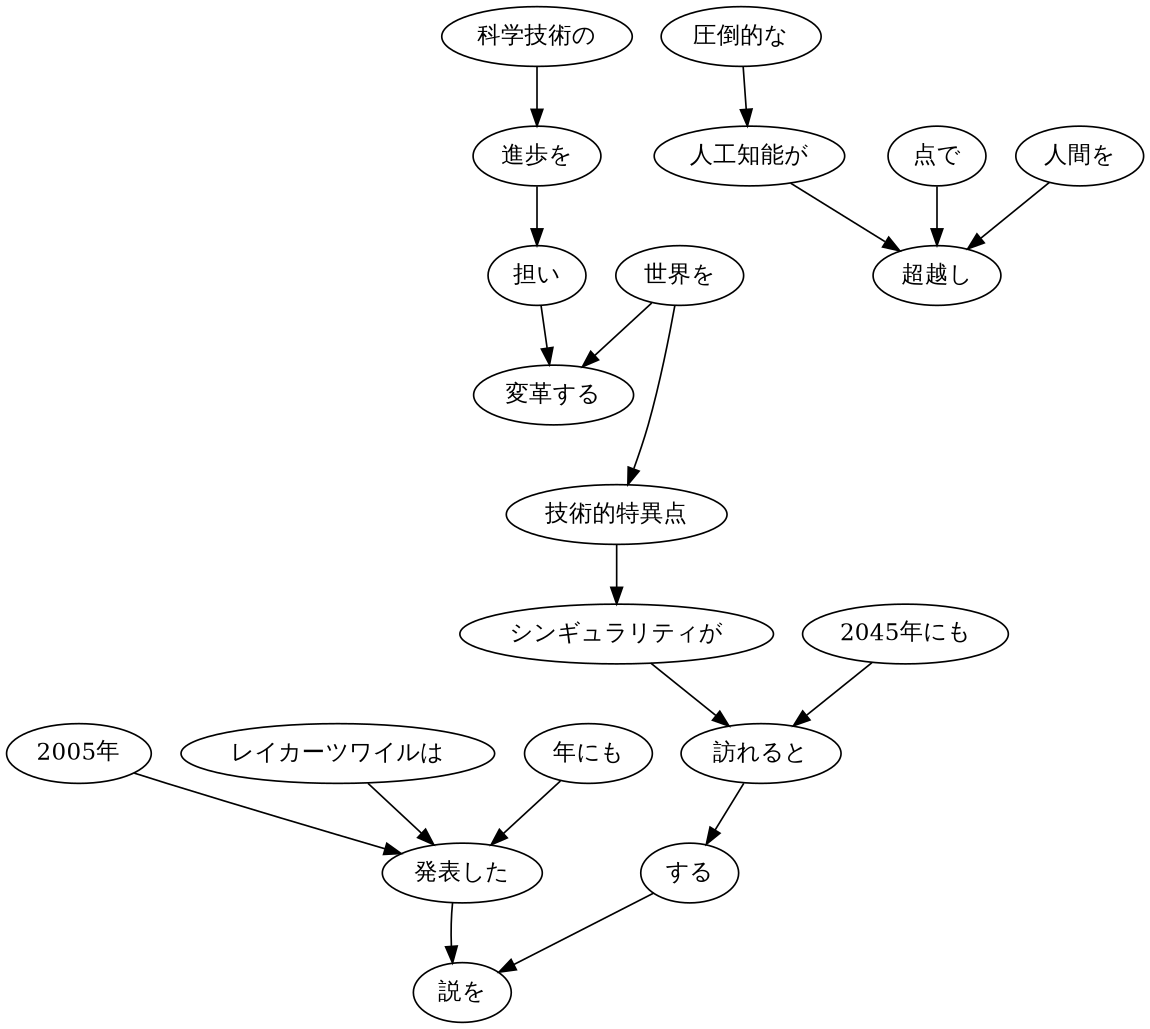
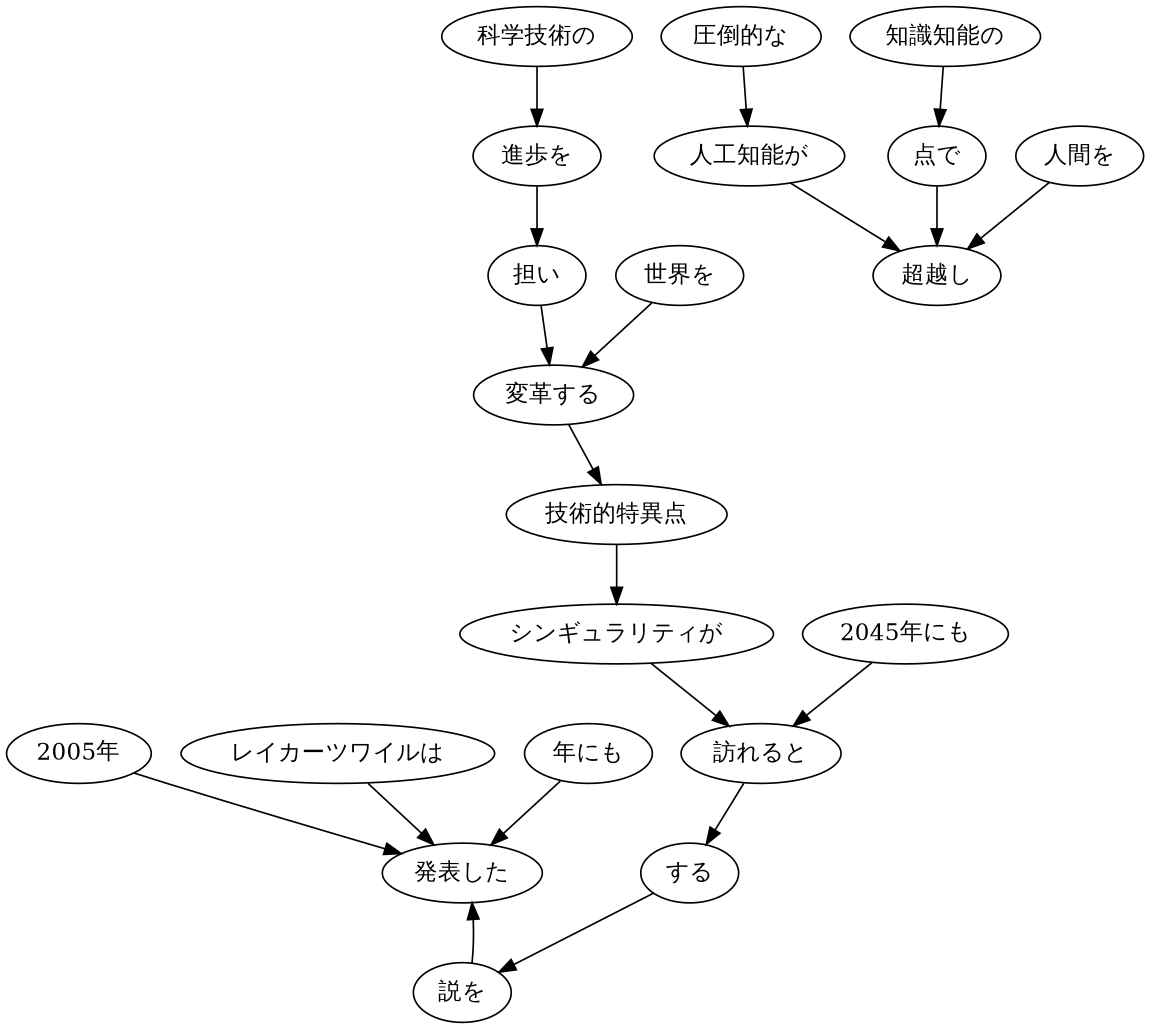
none -> (945, 37)
(658, 388) -> (581, 447)
(451, 924) -> (473, 941)
